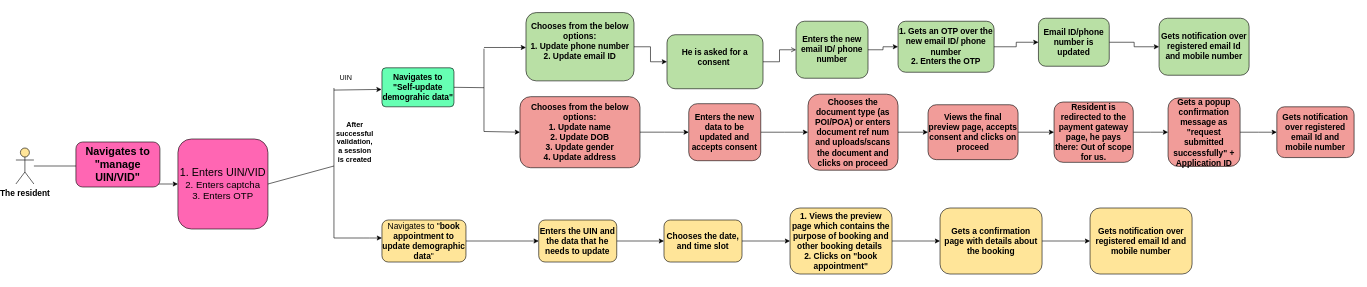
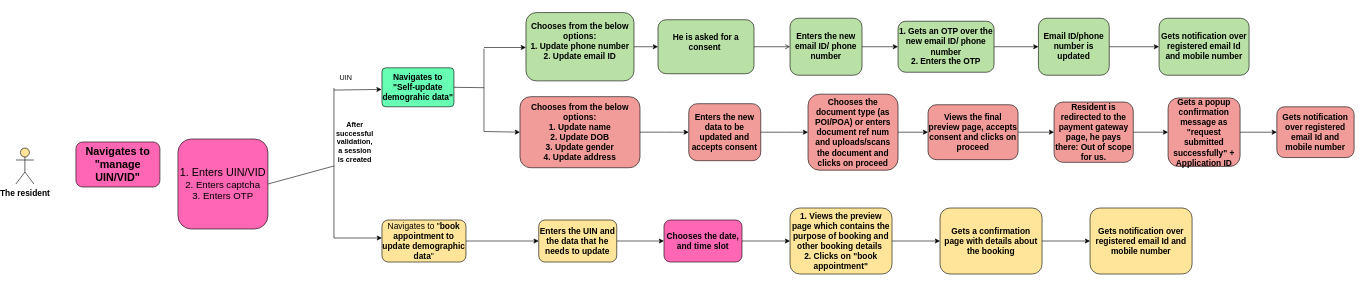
(1074, 42) -> (1074, 47)
(832, 50) -> (826, 47)
(715, 62) -> (706, 47)
(172, 184) -> none
(703, 241) -> (703, 241)
